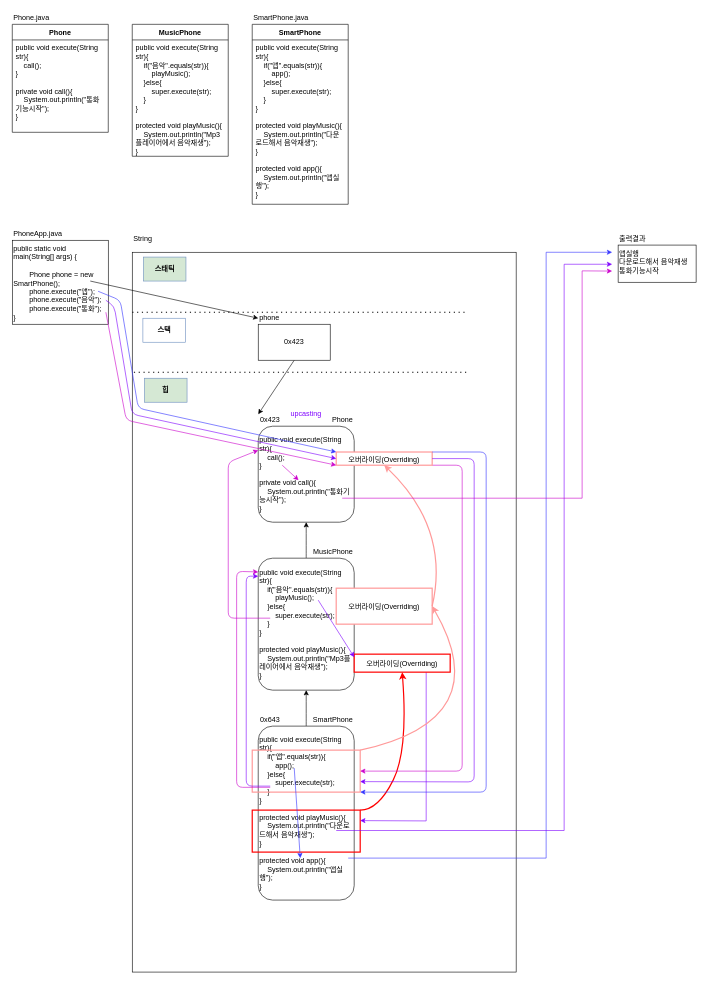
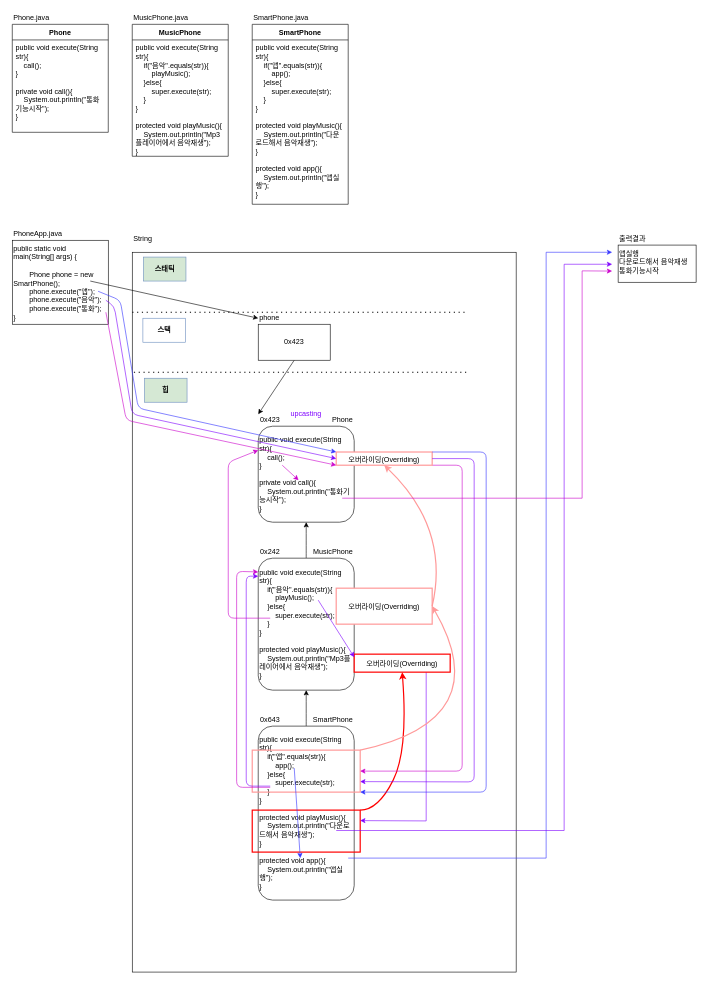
none -> (180, 18)
none -> (270, 552)
